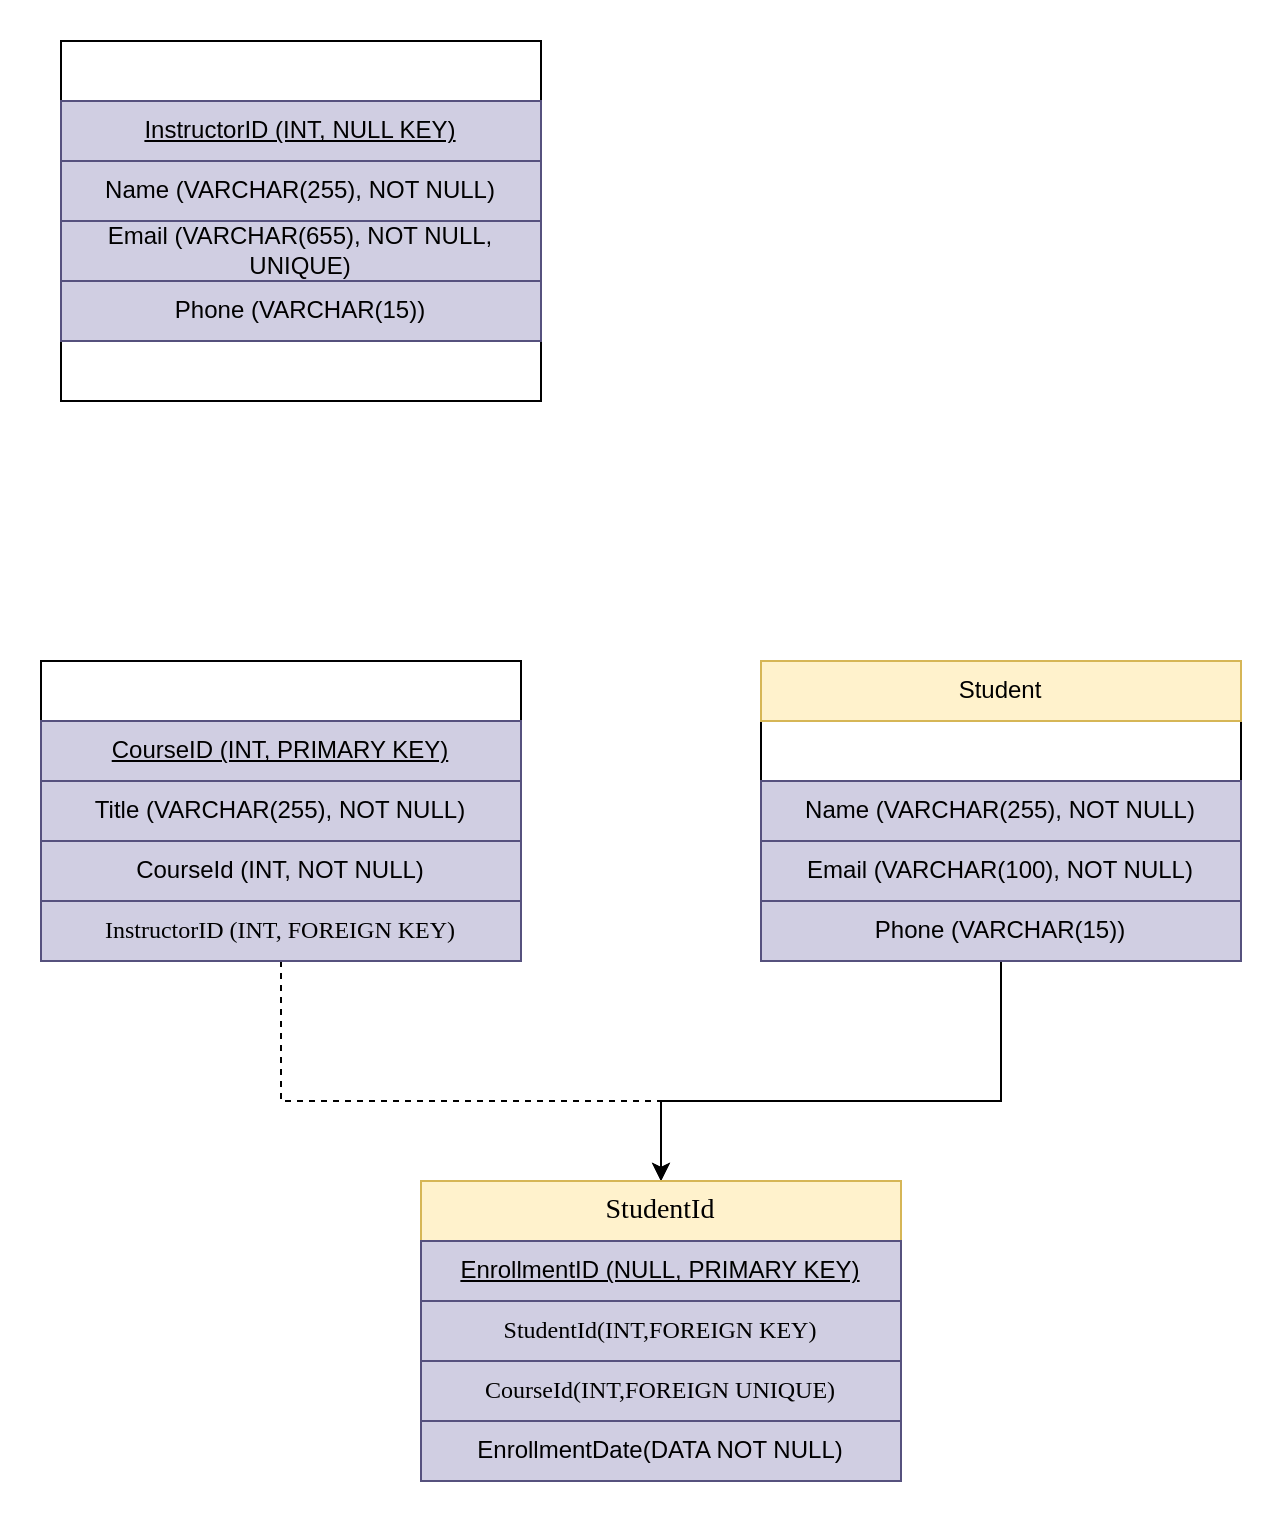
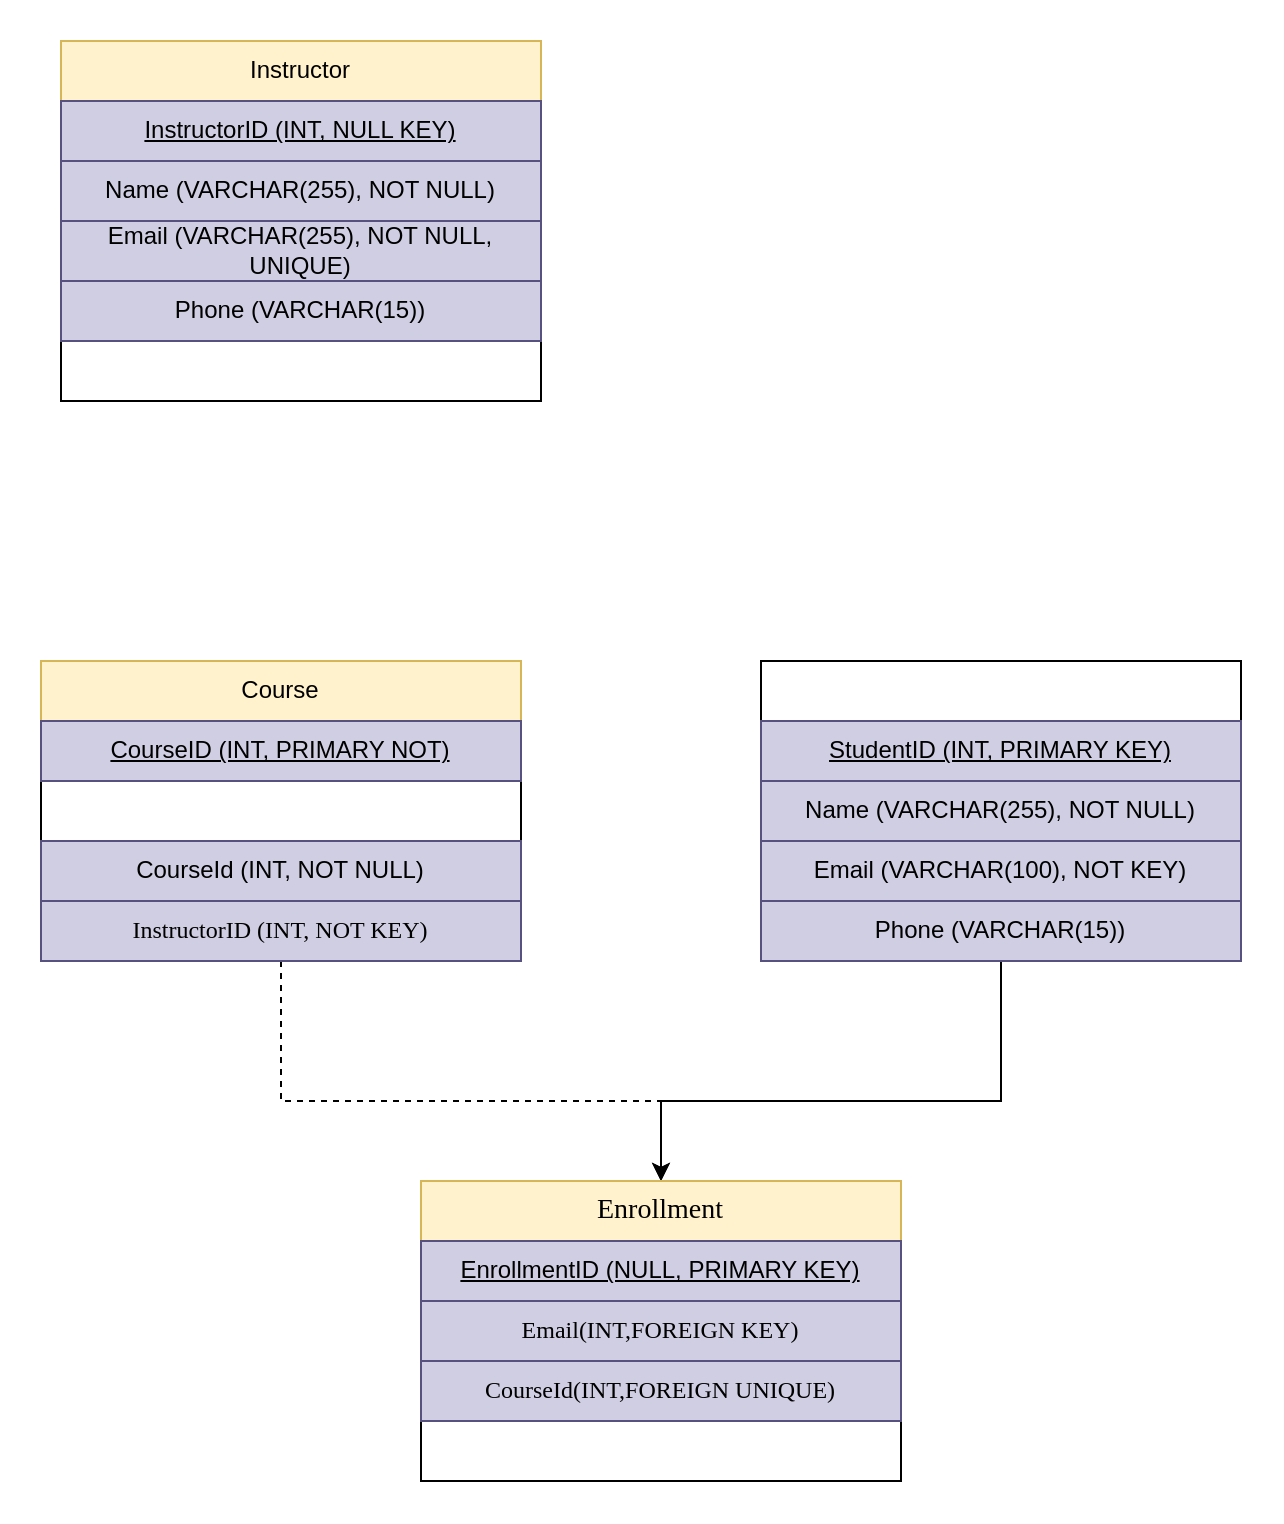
none -> (301, 71)
(301, 251) -> (301, 251)
none -> (281, 691)
(1001, 691) -> none
(281, 751) -> (281, 751)
none -> (1001, 751)
(281, 811) -> none
(1001, 871) -> (1001, 871)
(281, 931) -> (281, 931)
(661, 1211) -> (661, 1211)
(661, 1331) -> (661, 1331)
(661, 1451) -> none
